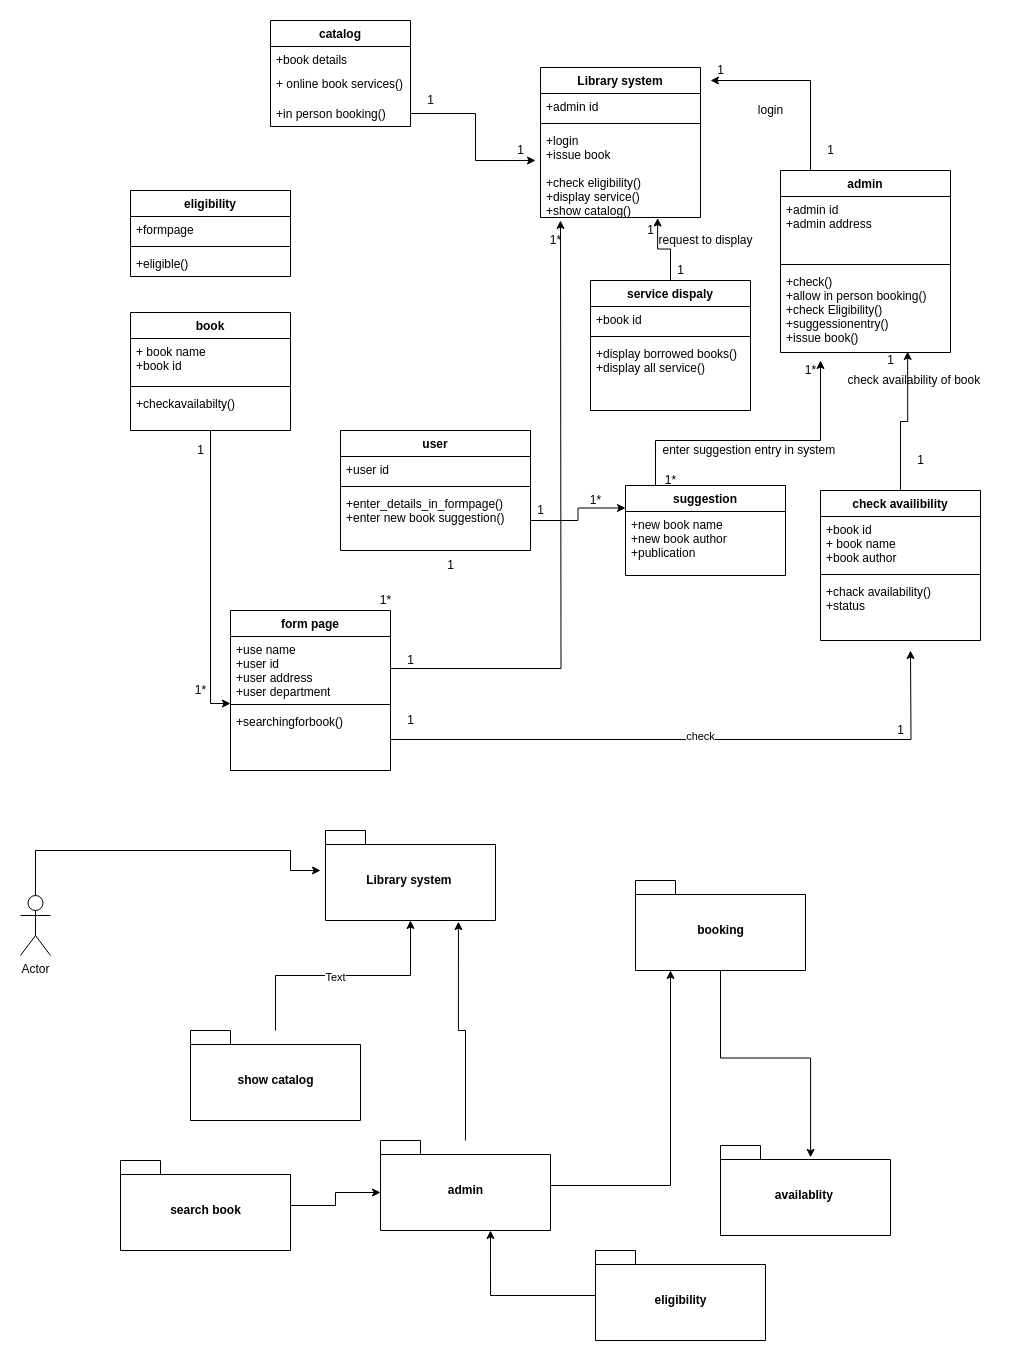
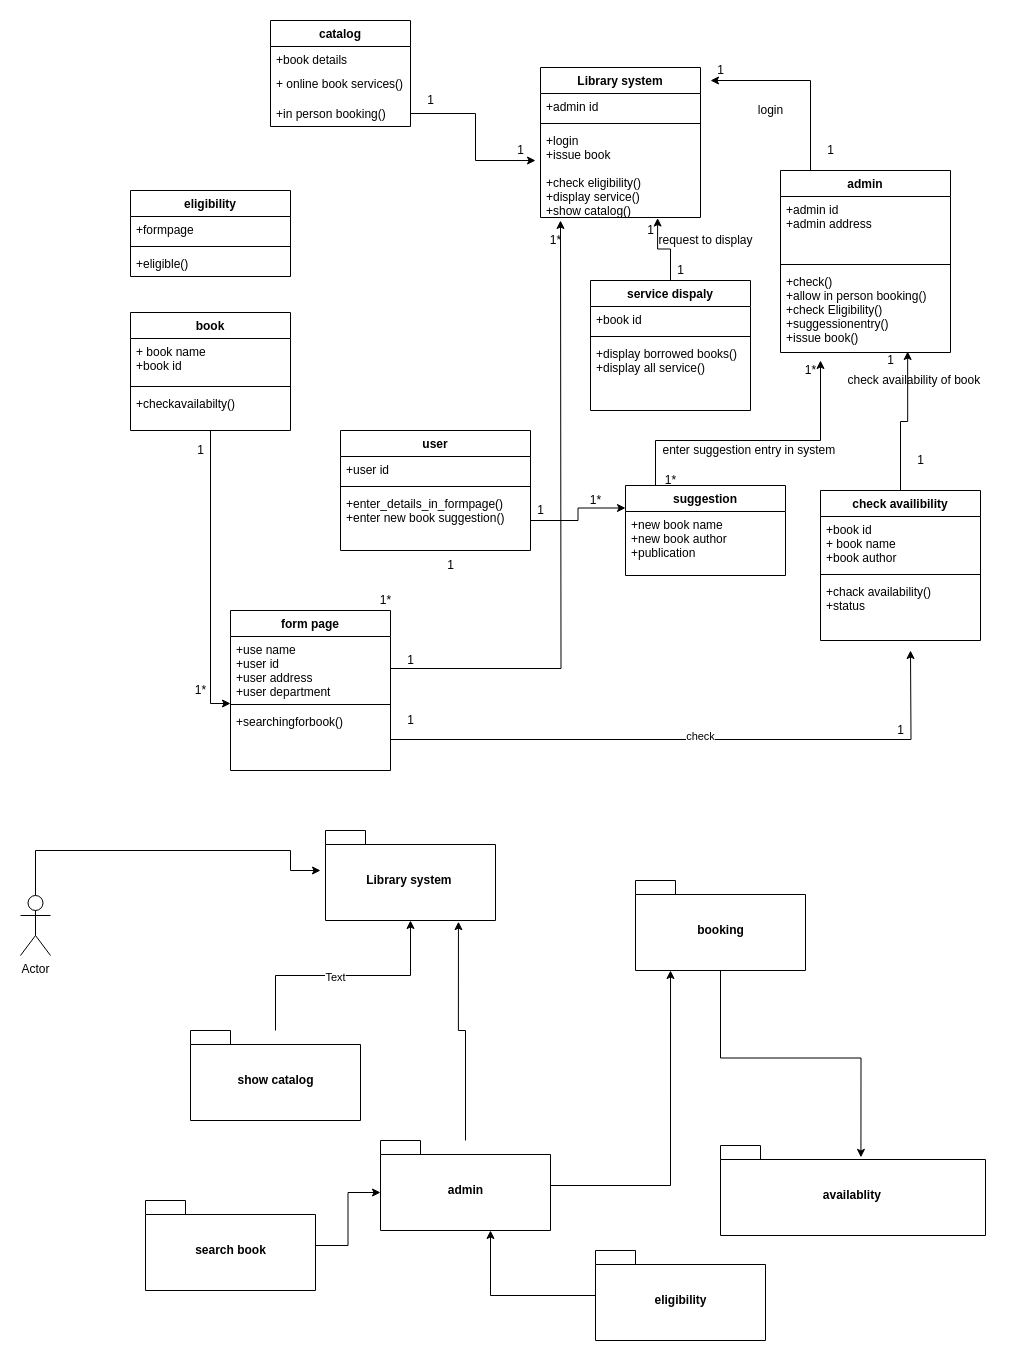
(806, 1191) -> (853, 1191)
(206, 1206) -> (231, 1246)
